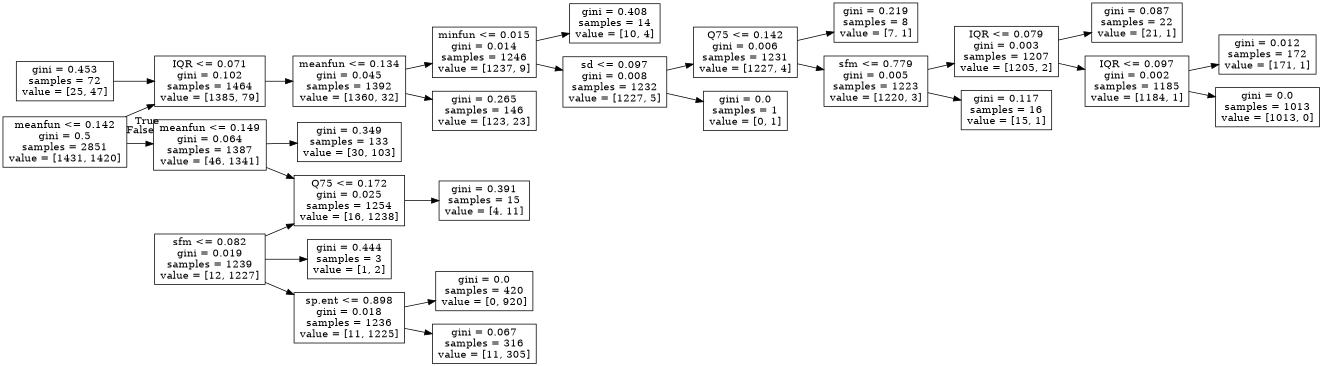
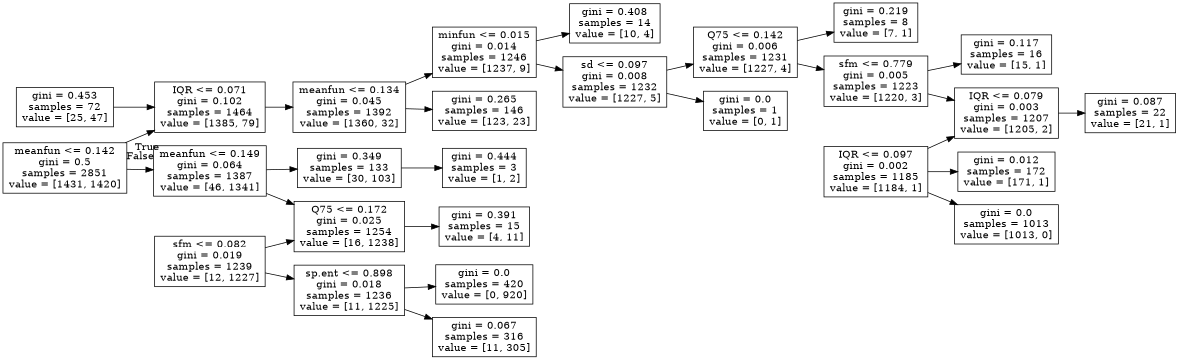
(1068, 66) -> (938, 144)
(282, 259) -> (418, 168)
